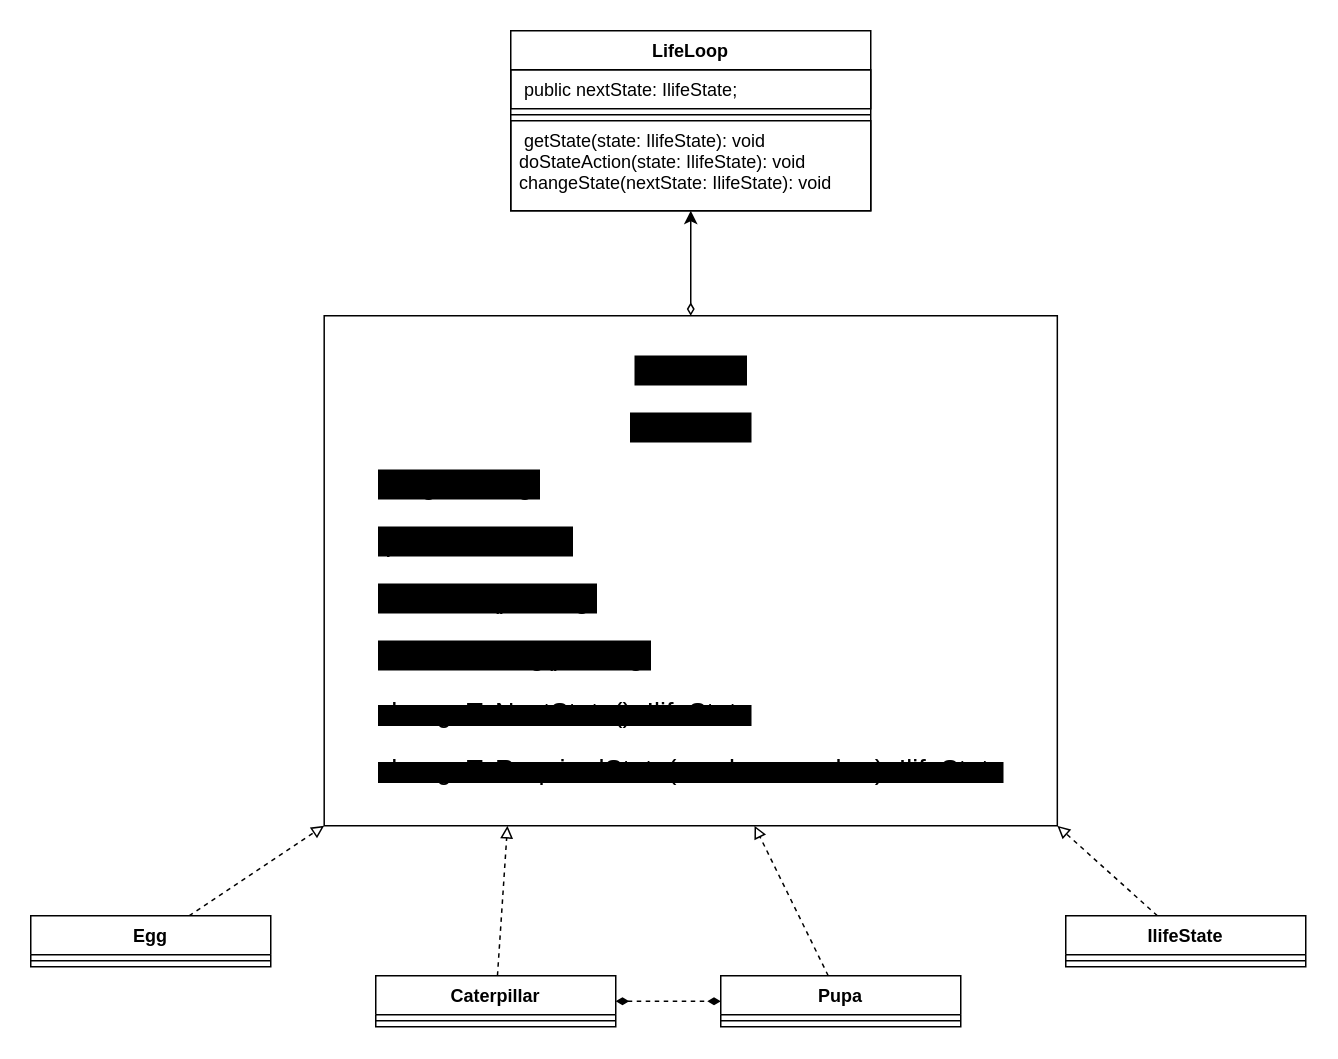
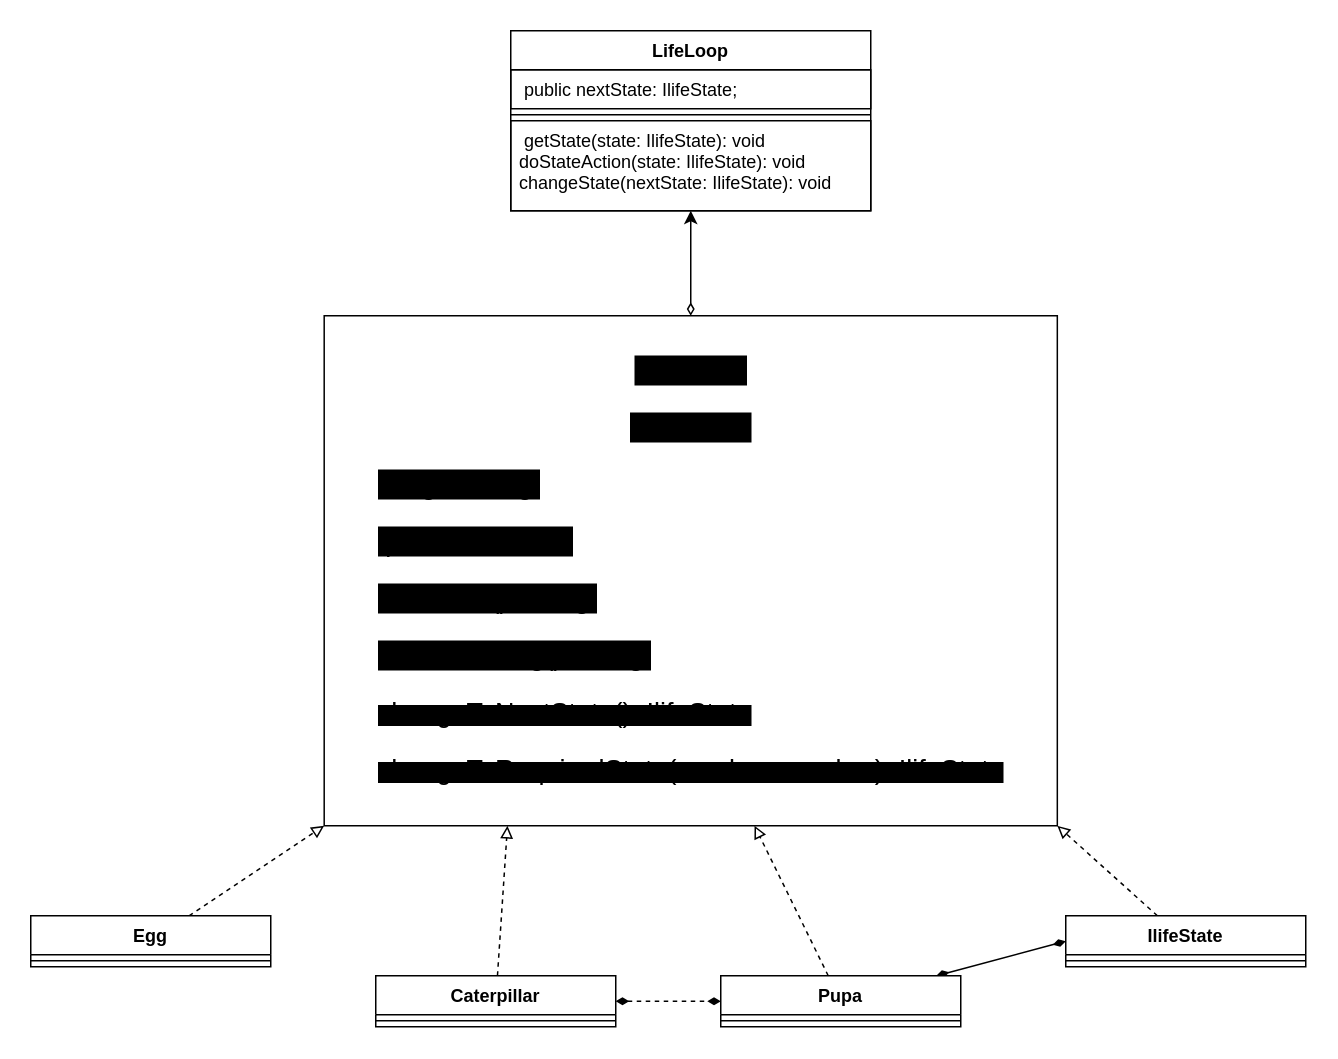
none -> (1001, 959)
